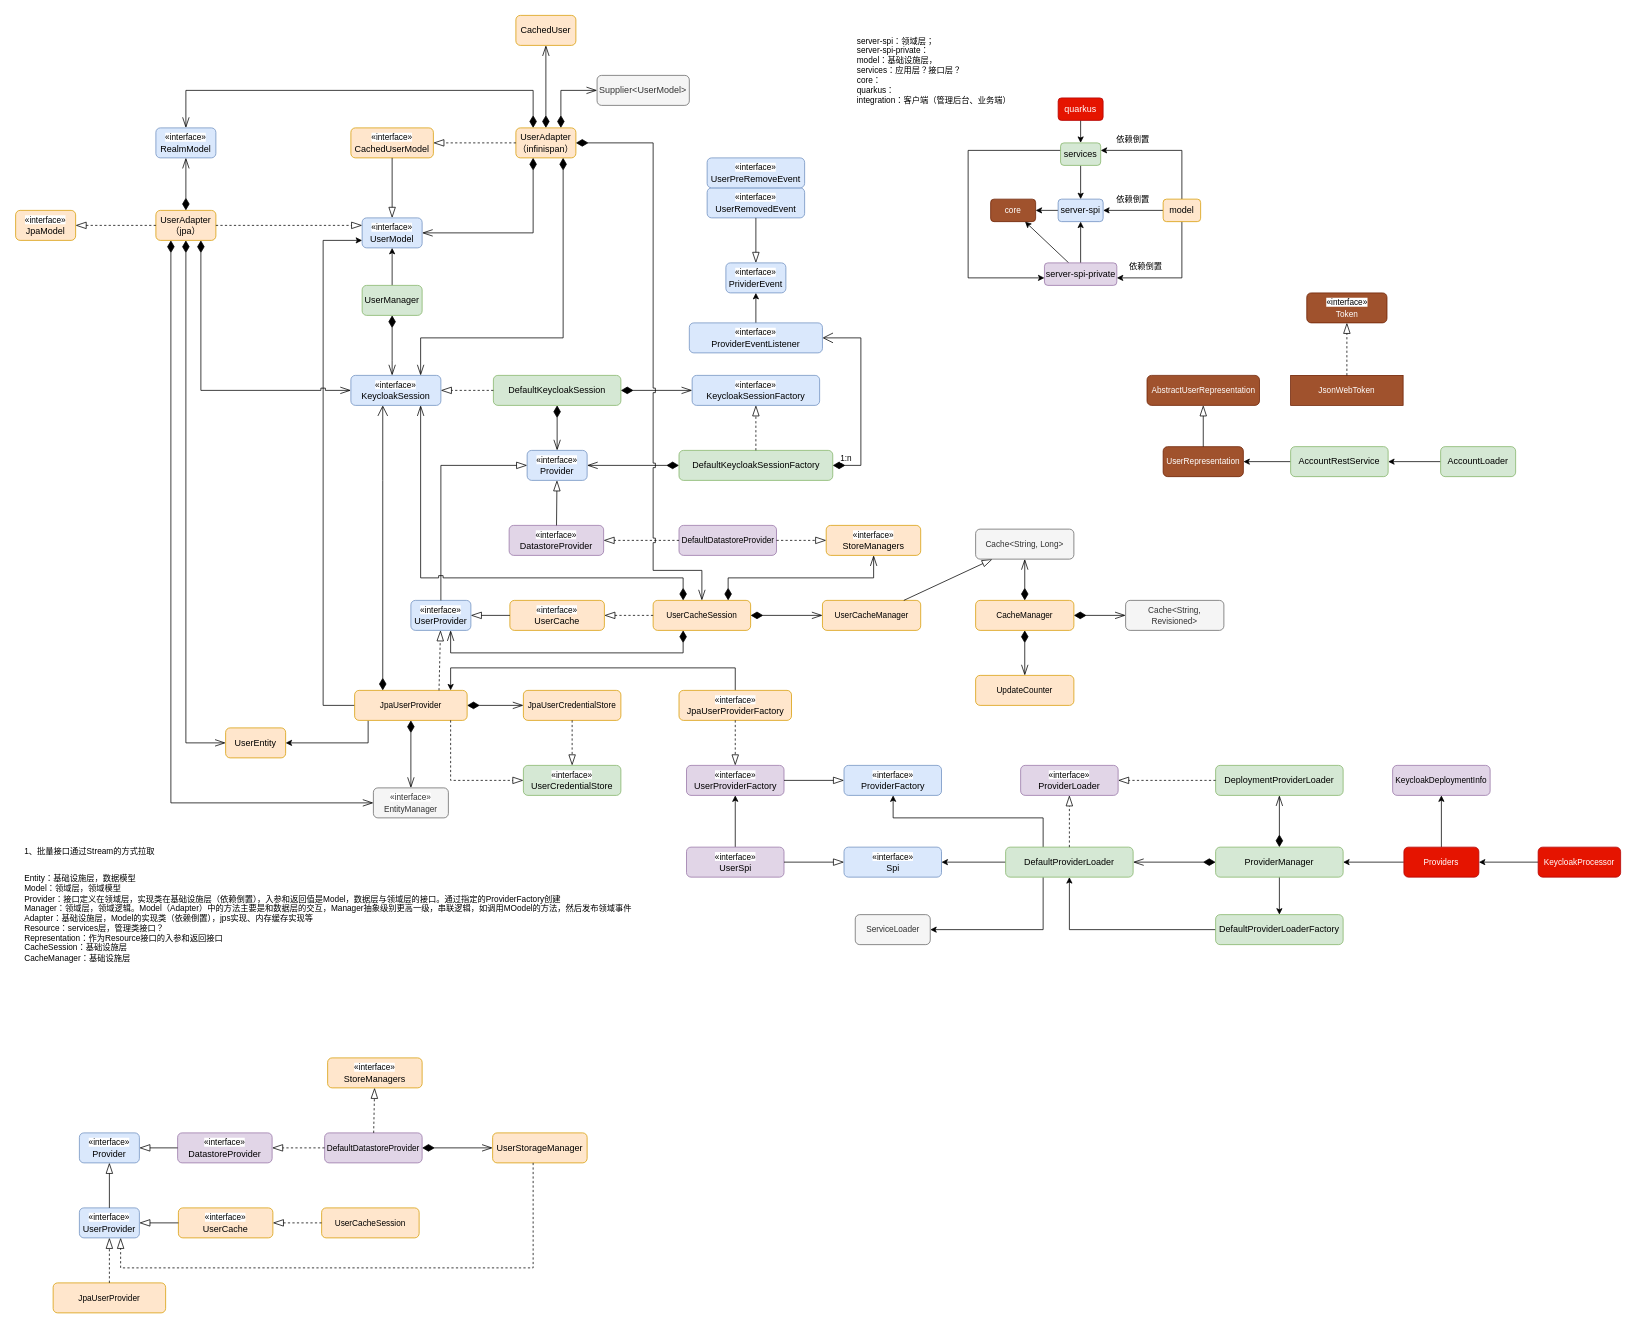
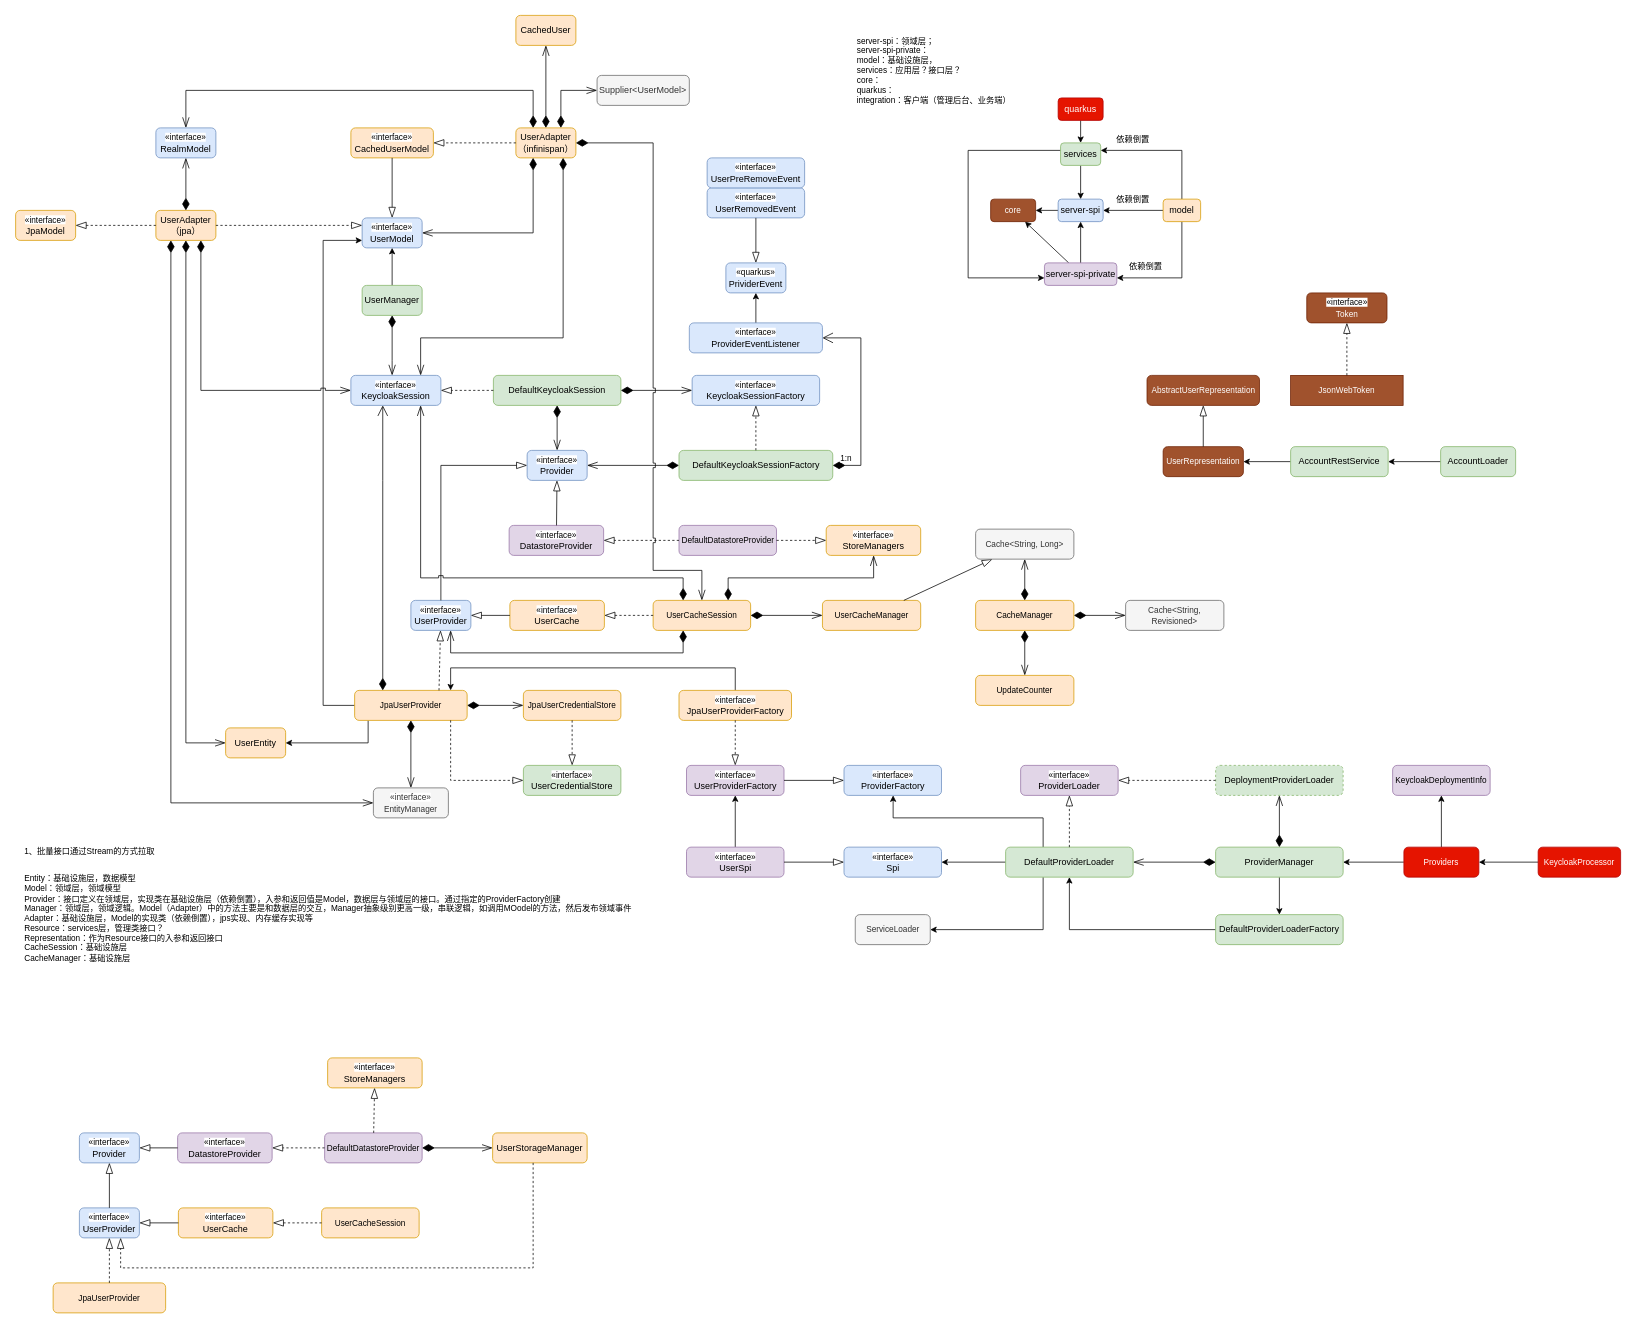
(756, 278) -> (756, 278)
(1279, 780) -> (1279, 780)
